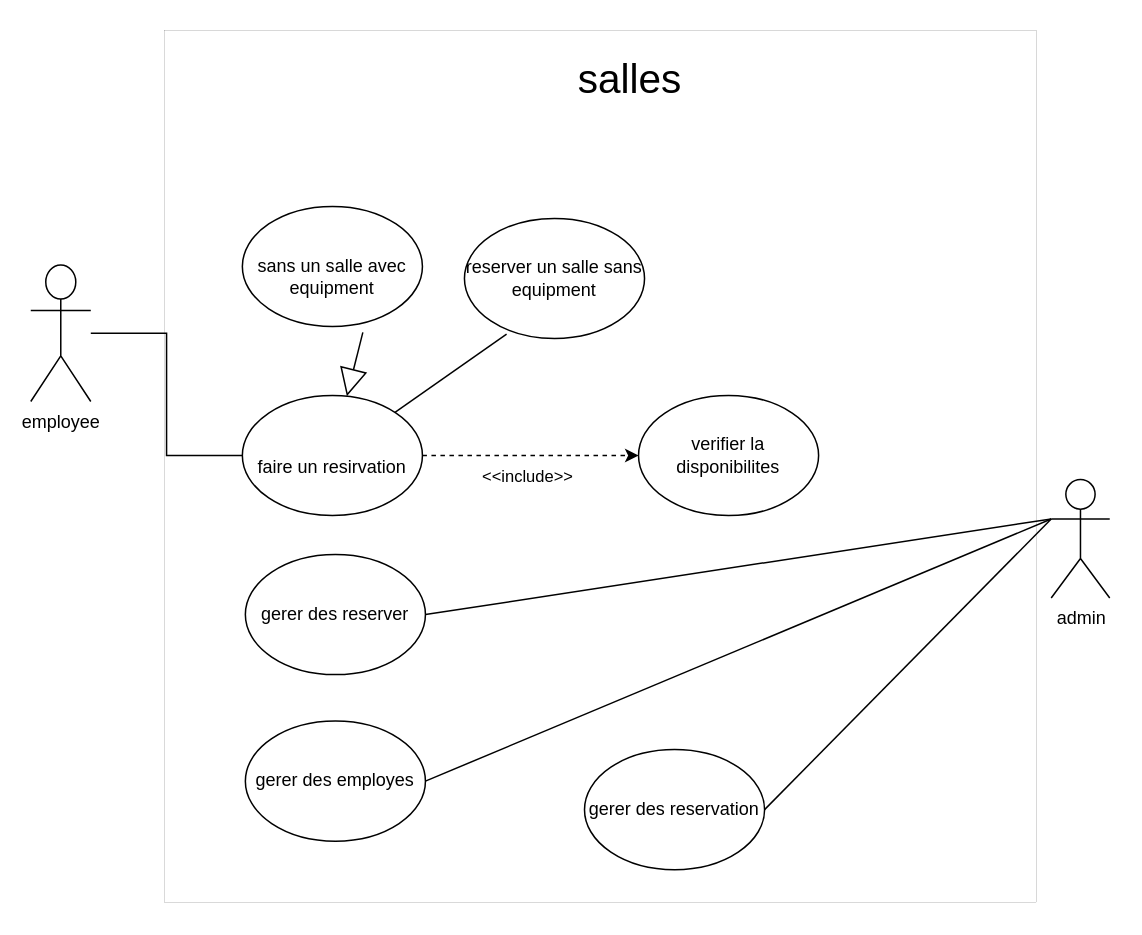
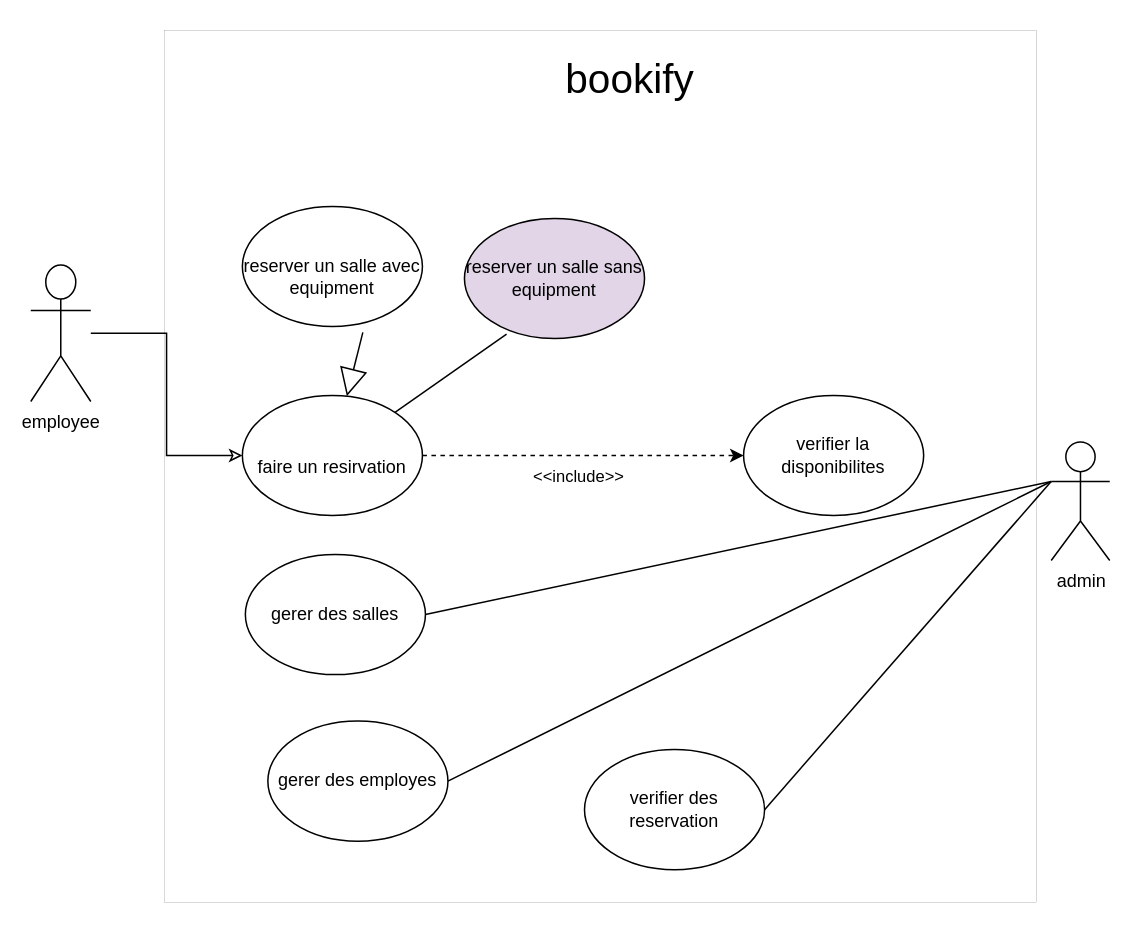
(630, 80) -> (630, 80)
(332, 266) -> (332, 266)
(554, 278) -> (554, 278)
(235, 455) -> (231, 455)
(728, 455) -> (833, 455)
(1080, 539) -> (1080, 501)
(335, 614) -> (335, 614)
(335, 781) -> (358, 781)
(674, 809) -> (674, 809)
